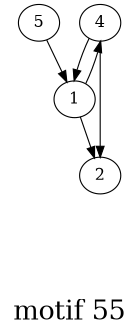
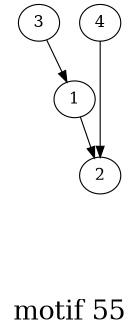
(39, 23) -> (39, 23)
(83, 54) -> none
(92, 68) -> none
